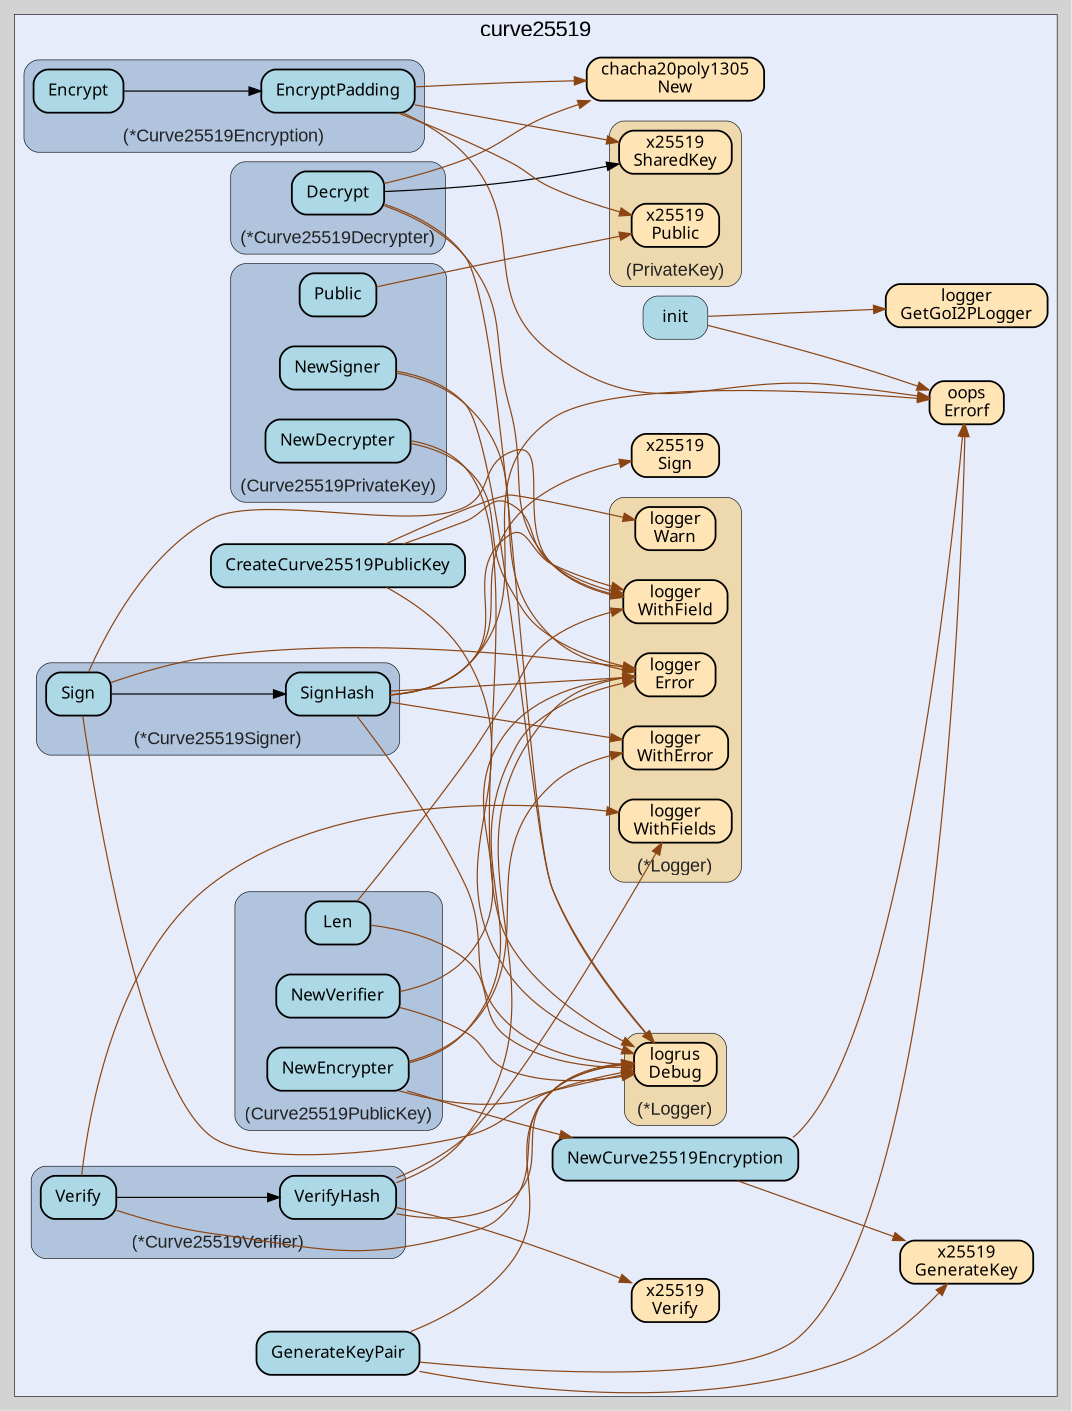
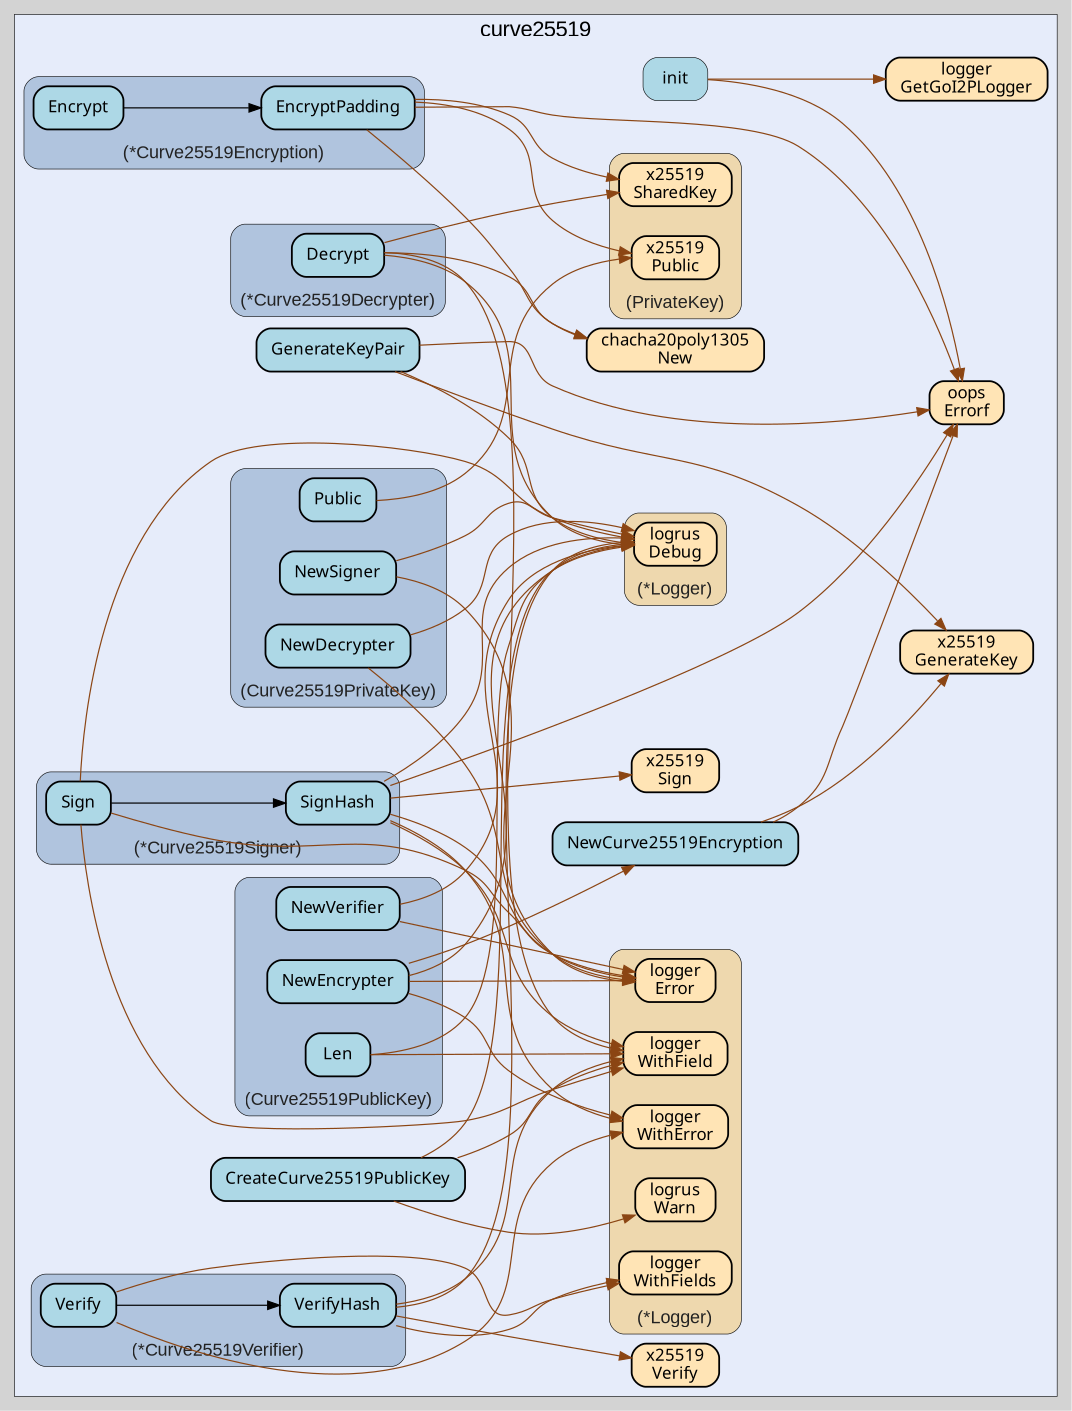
(496, 184) -> (495, 215)
(675, 529) -> (675, 1200)
(511, 1001) -> (509, 1189)
(417, 1244) -> (424, 1360)
